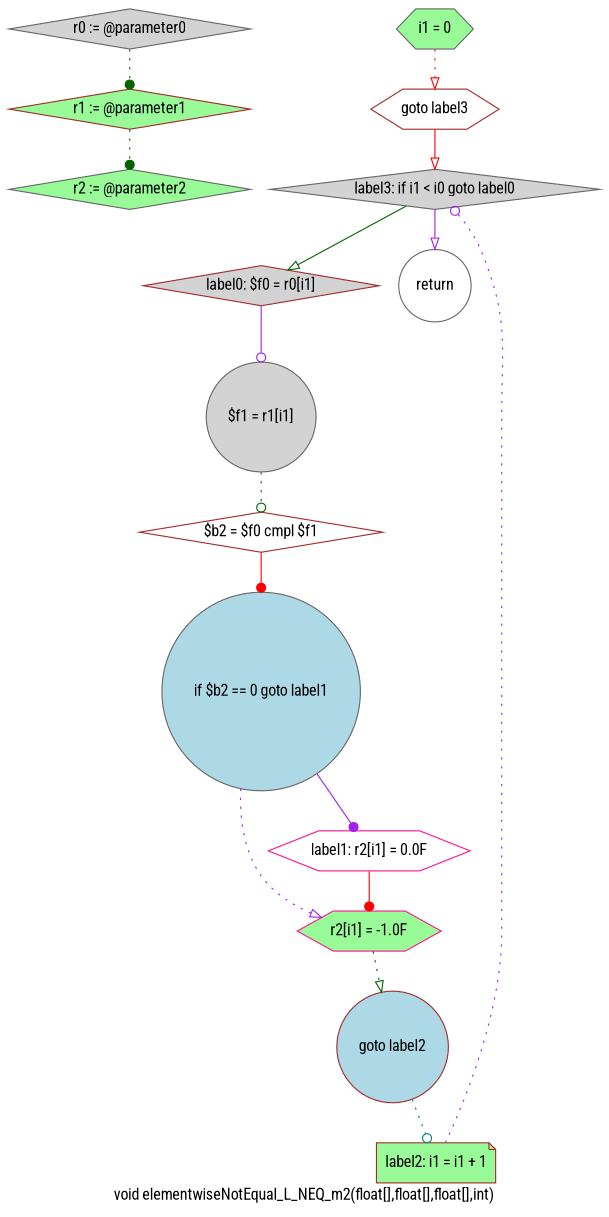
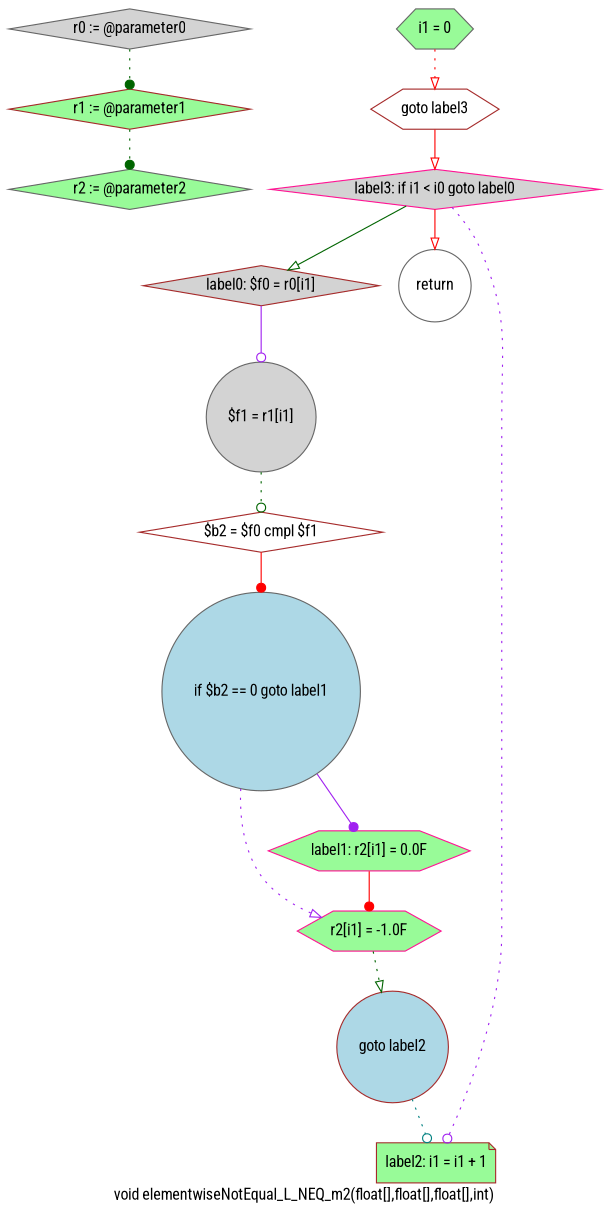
(435, 189) -> (435, 189)
(435, 224) -> (435, 224)
(502, 678) -> (502, 669)
(369, 851) -> (369, 851)
